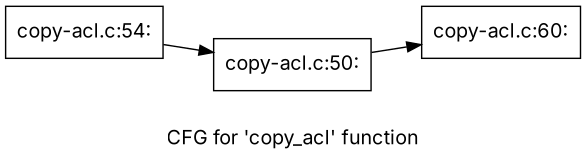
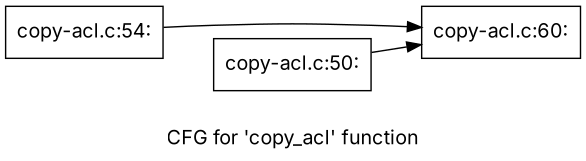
(181, 47) -> (285, 24)
